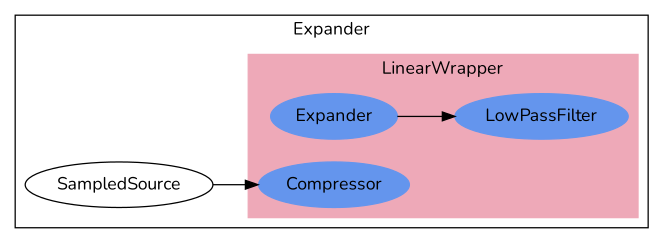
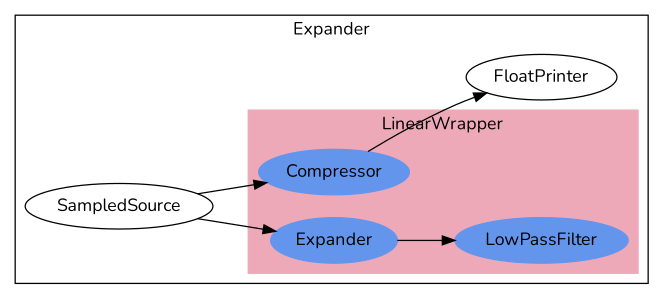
none -> (542, 77)
none -> (230, 224)
